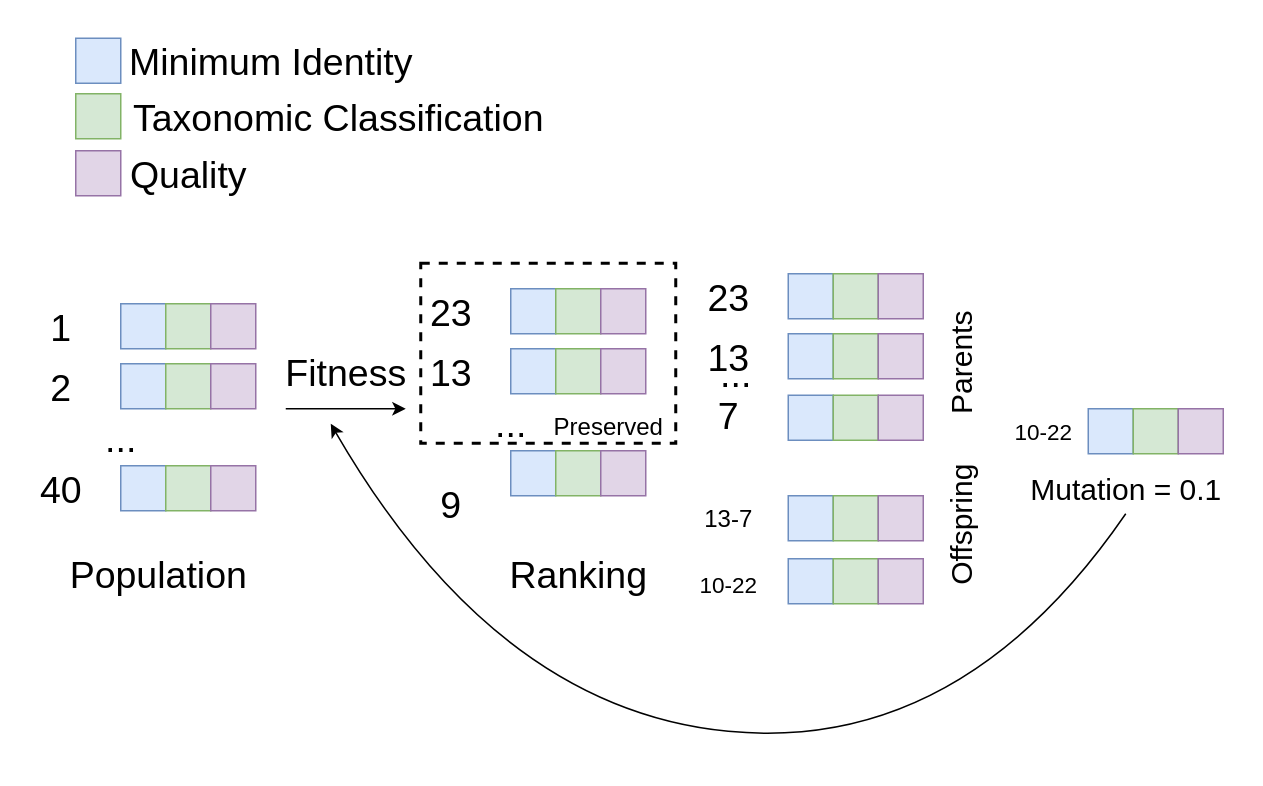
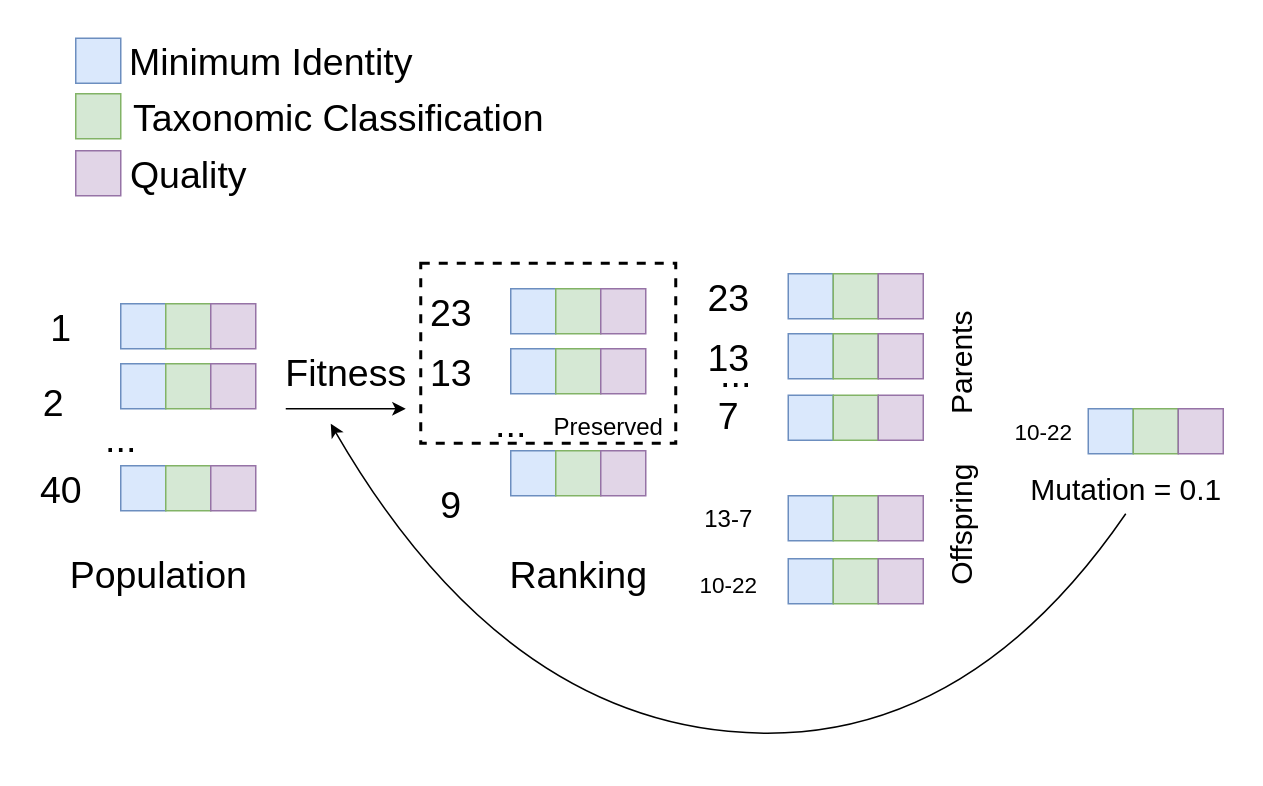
(61, 386) -> (53, 401)
